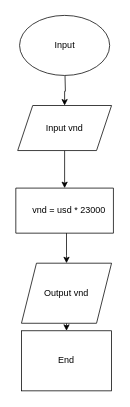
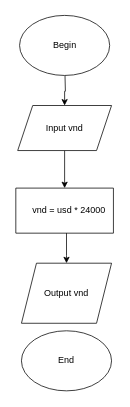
(65, 45) -> (65, 45)
(69, 210) -> (69, 210)
(66, 324) -> none
(66, 360) -> (66, 360)
